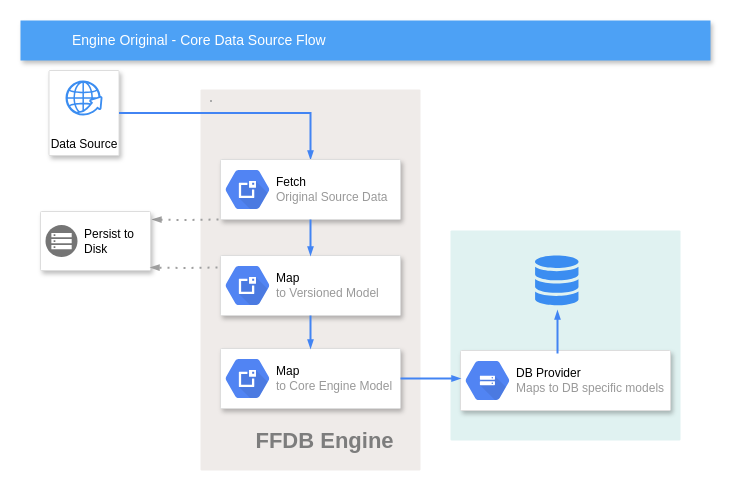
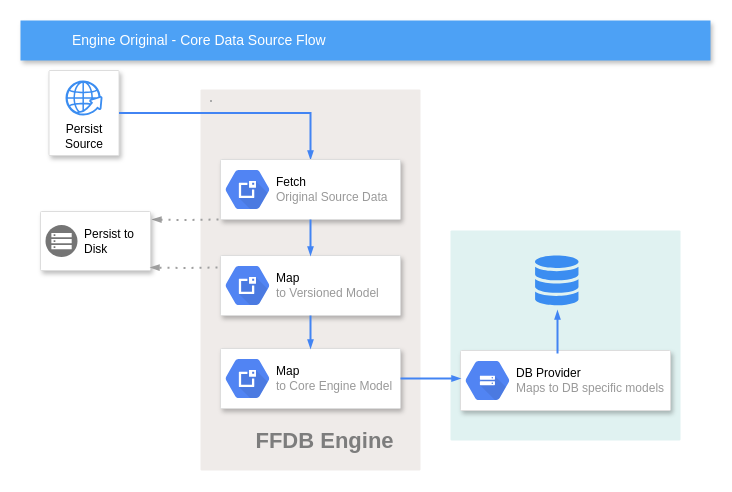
(85, 136) -> (85, 136)
